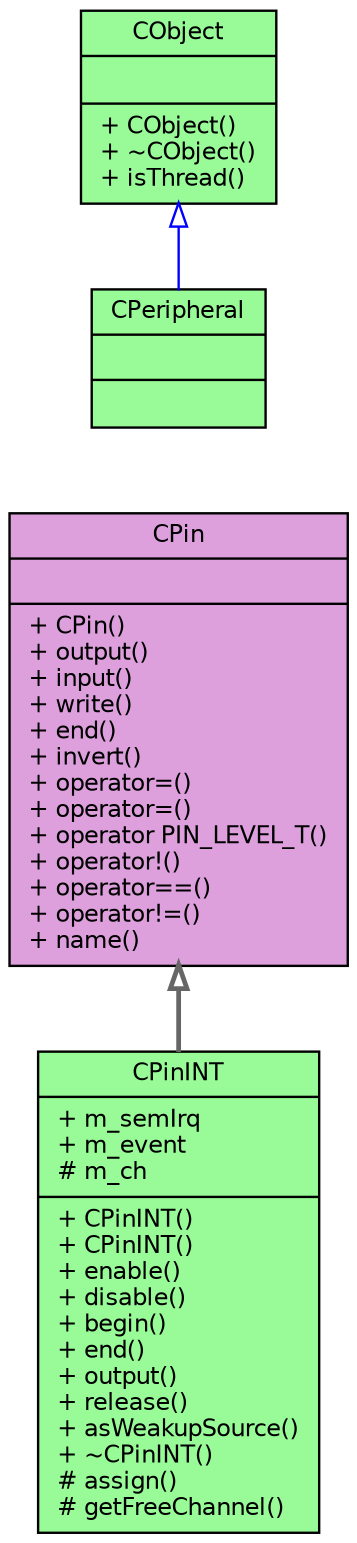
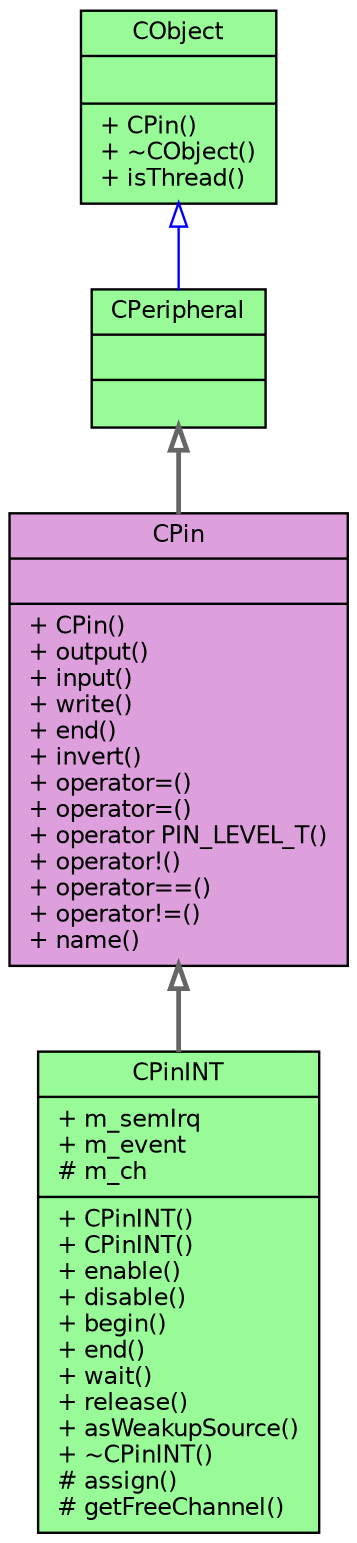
(169, 126) -> (149, 126)
none -> (179, 482)
(118, 1377) -> (105, 1377)
